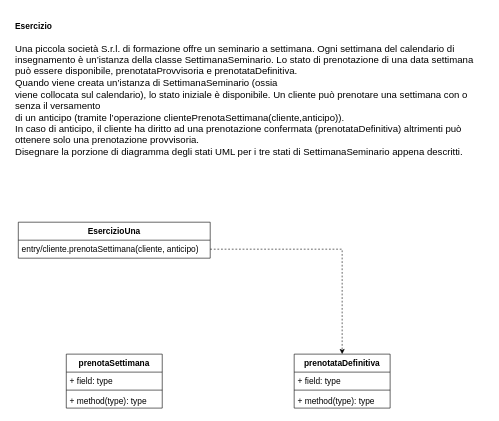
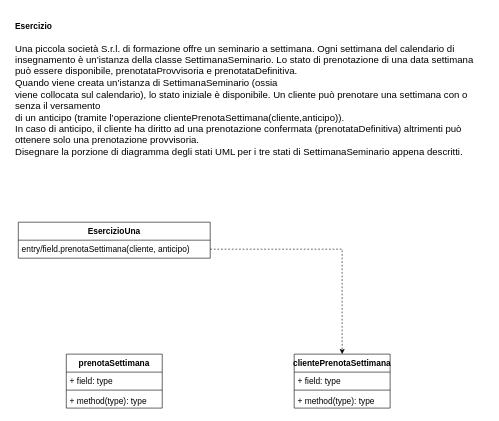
(126, 249) -> (121, 249)
(342, 363) -> (342, 363)
